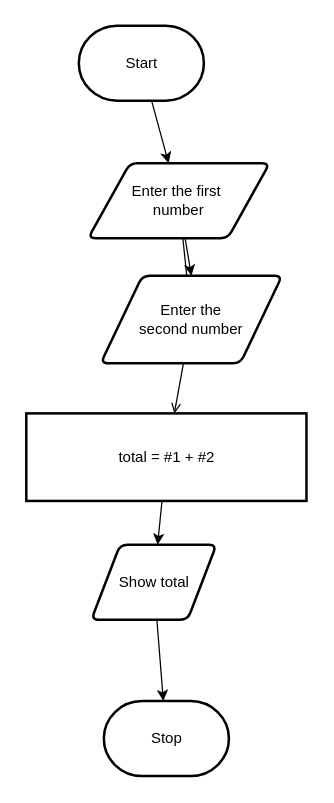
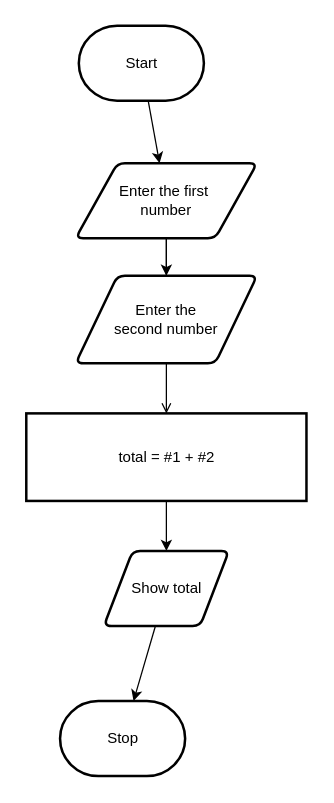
(179, 201) -> (166, 201)
(191, 319) -> (166, 319)
(154, 582) -> (166, 588)
(166, 738) -> (123, 738)
